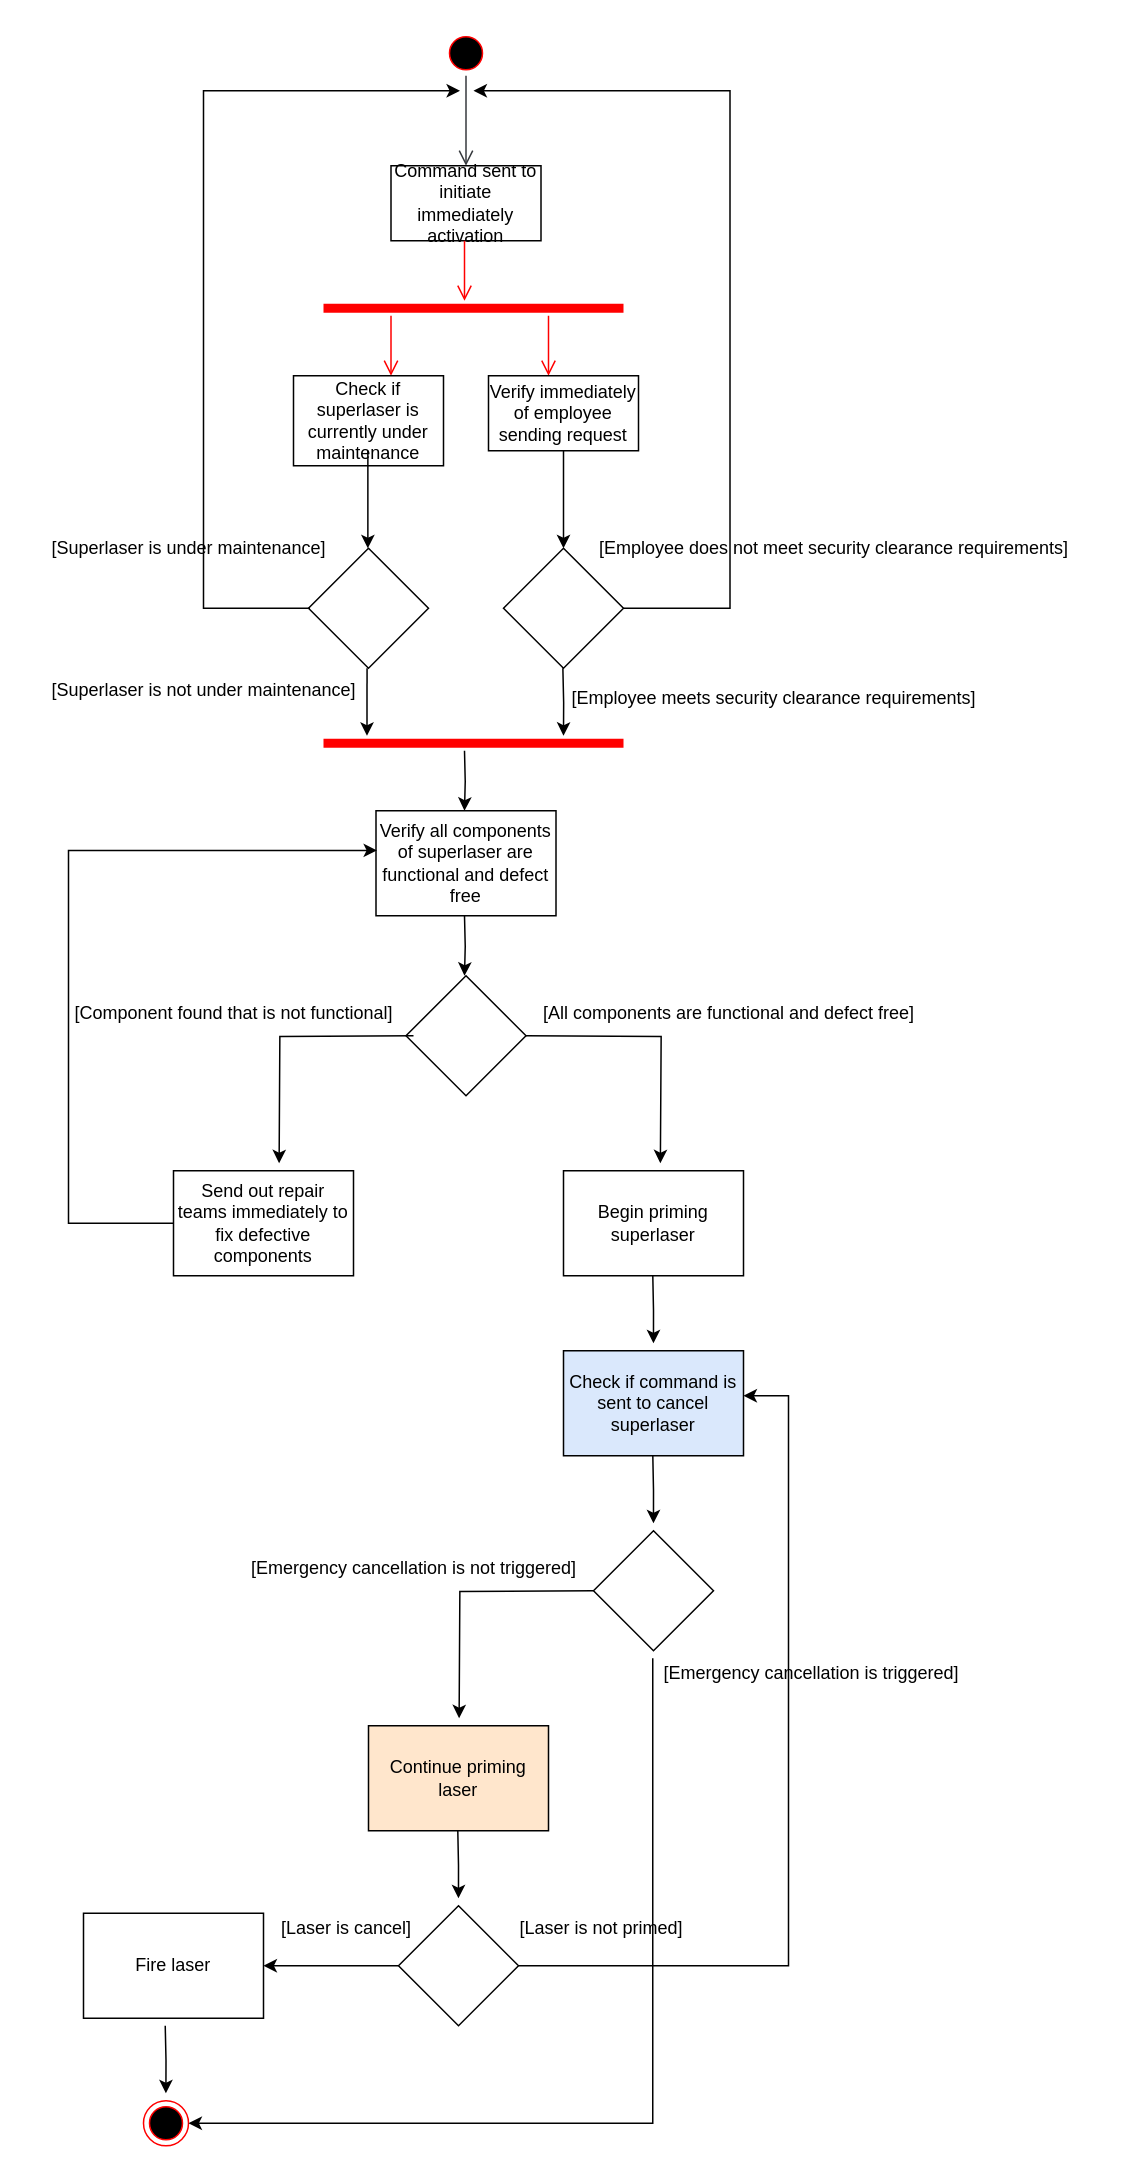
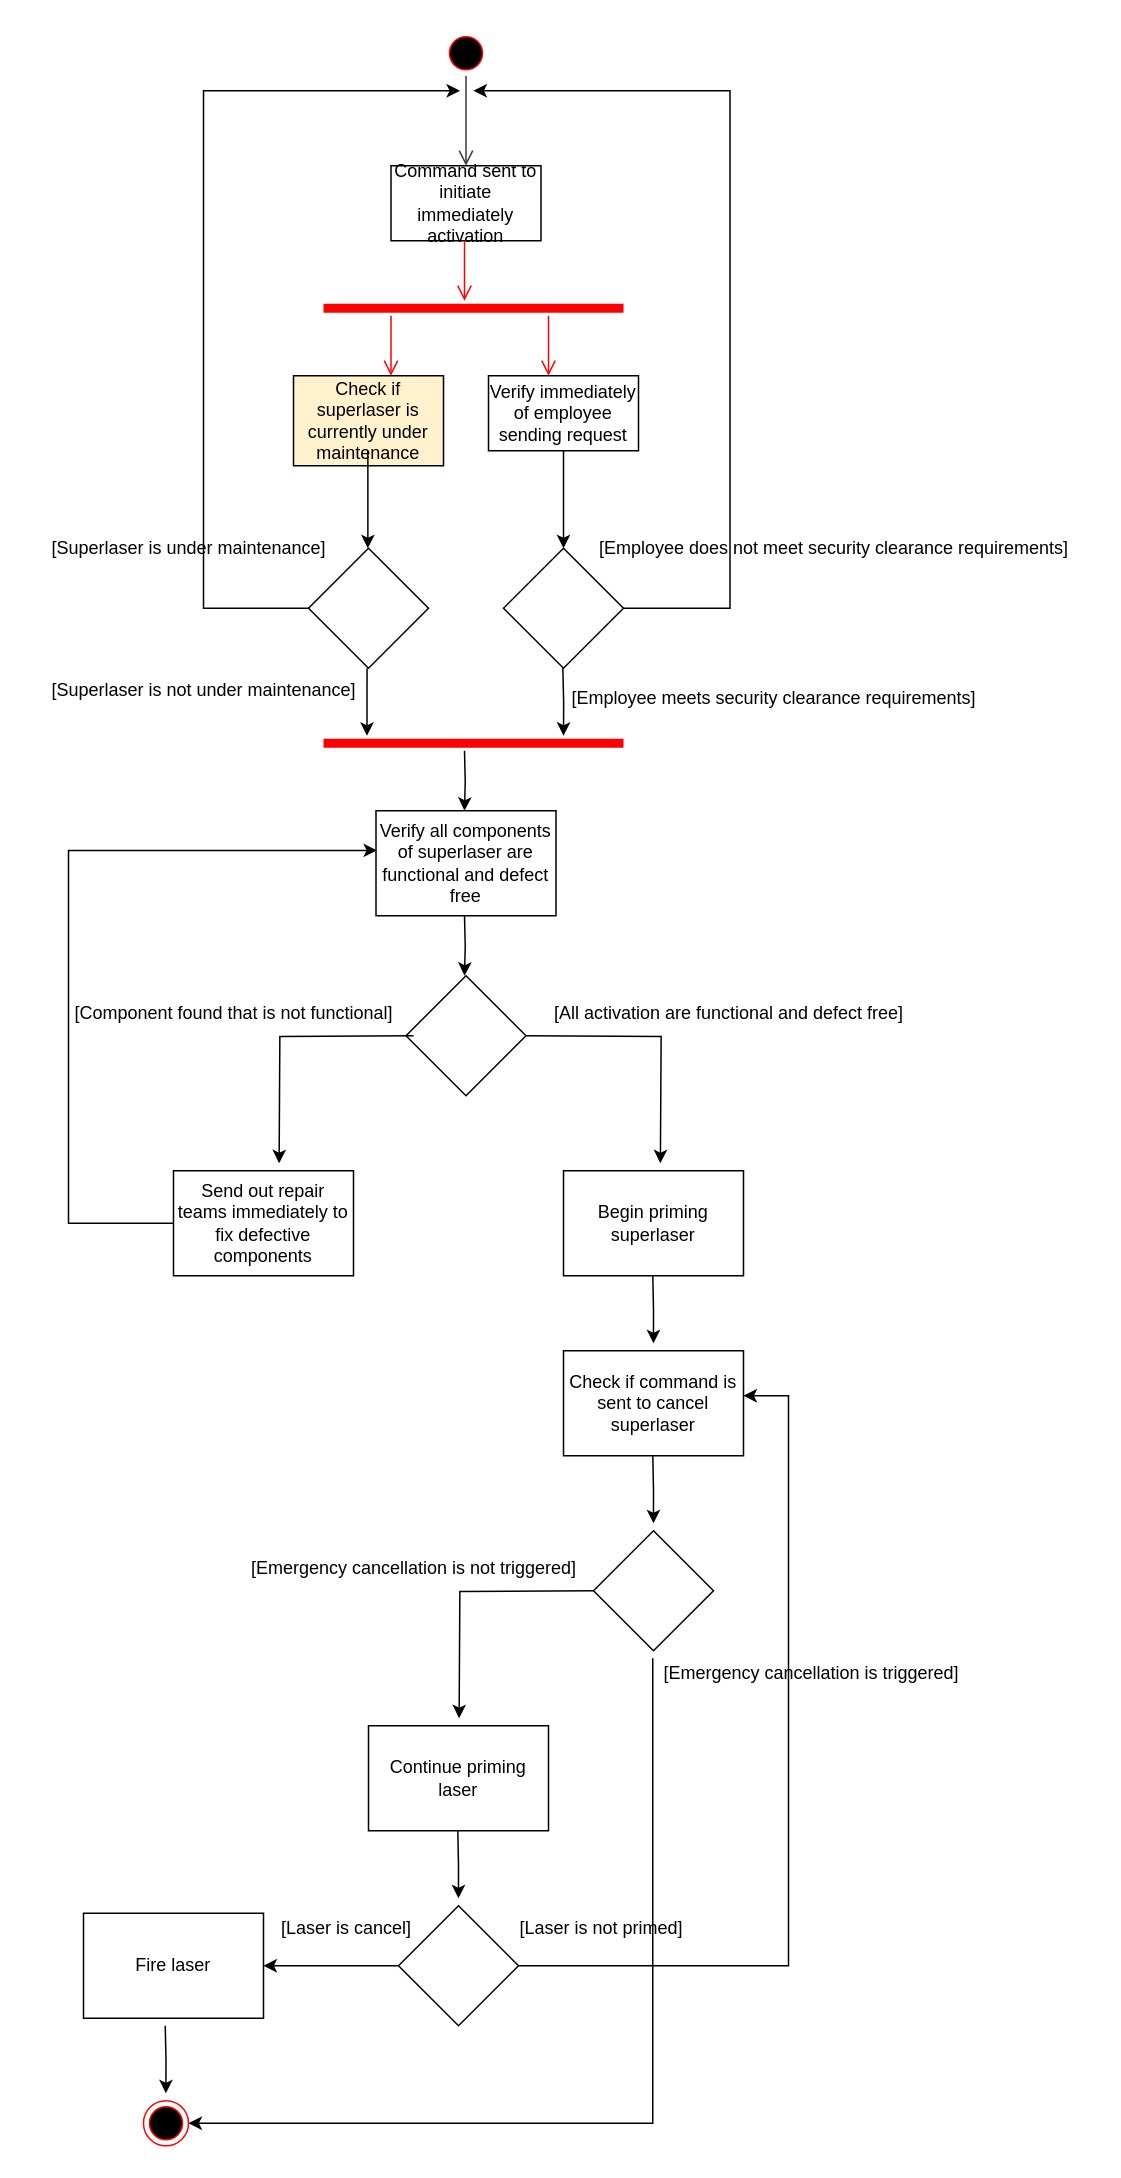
(368, 421) -> (368, 421)
(729, 1013) -> (729, 1013)
(653, 1403) -> (653, 1403)
(458, 1778) -> (458, 1778)
